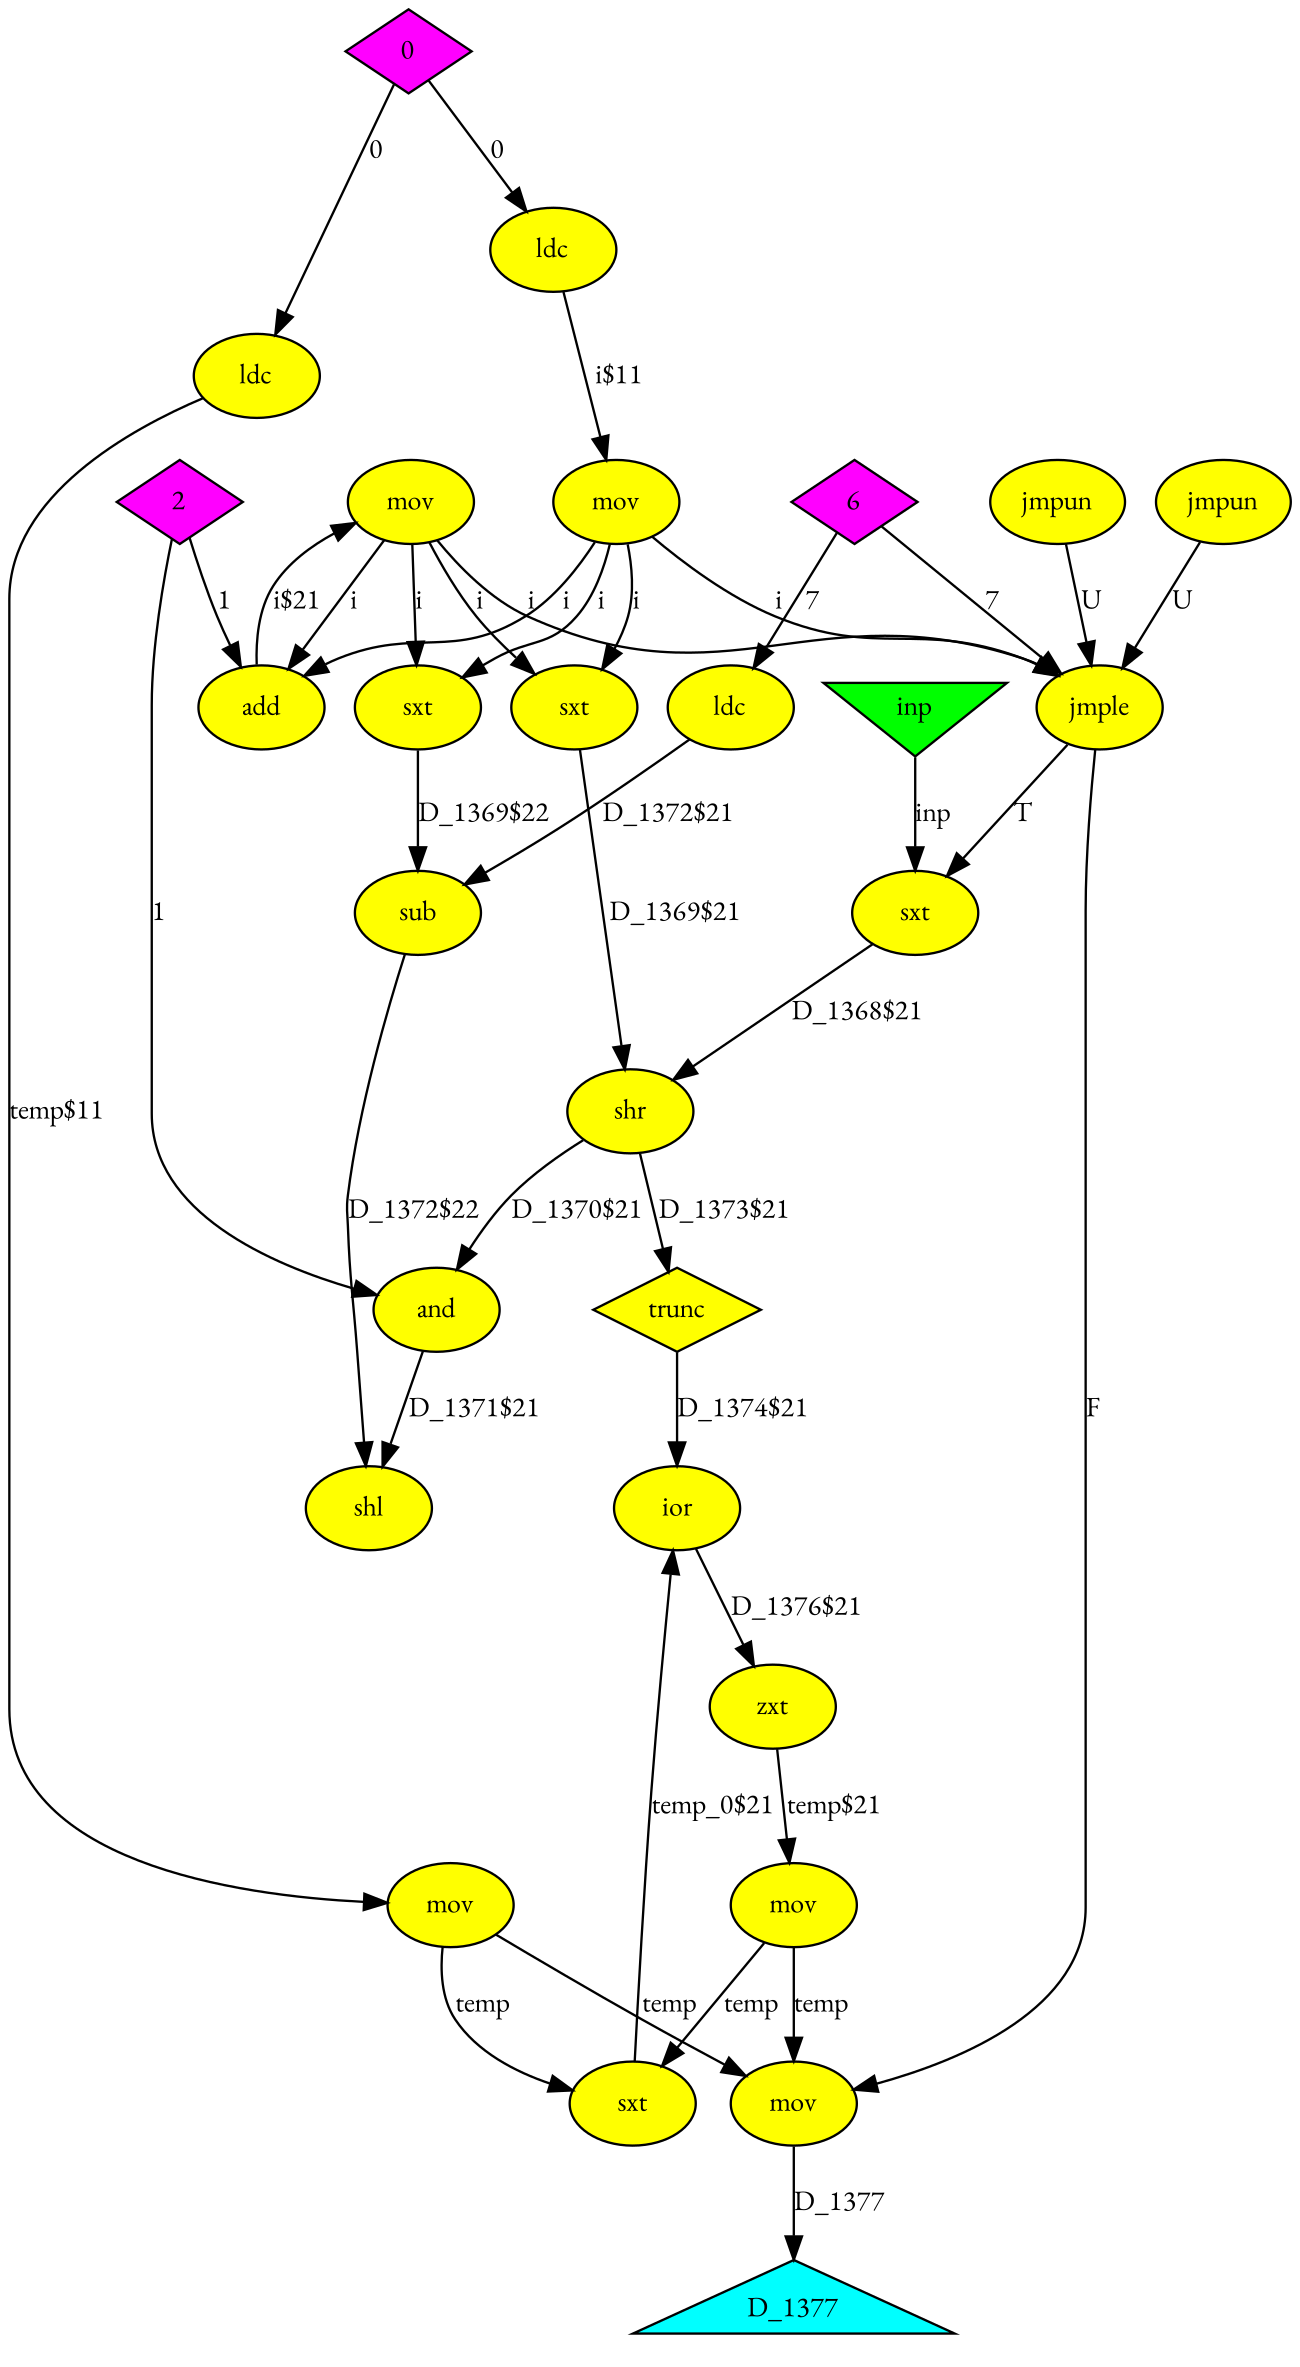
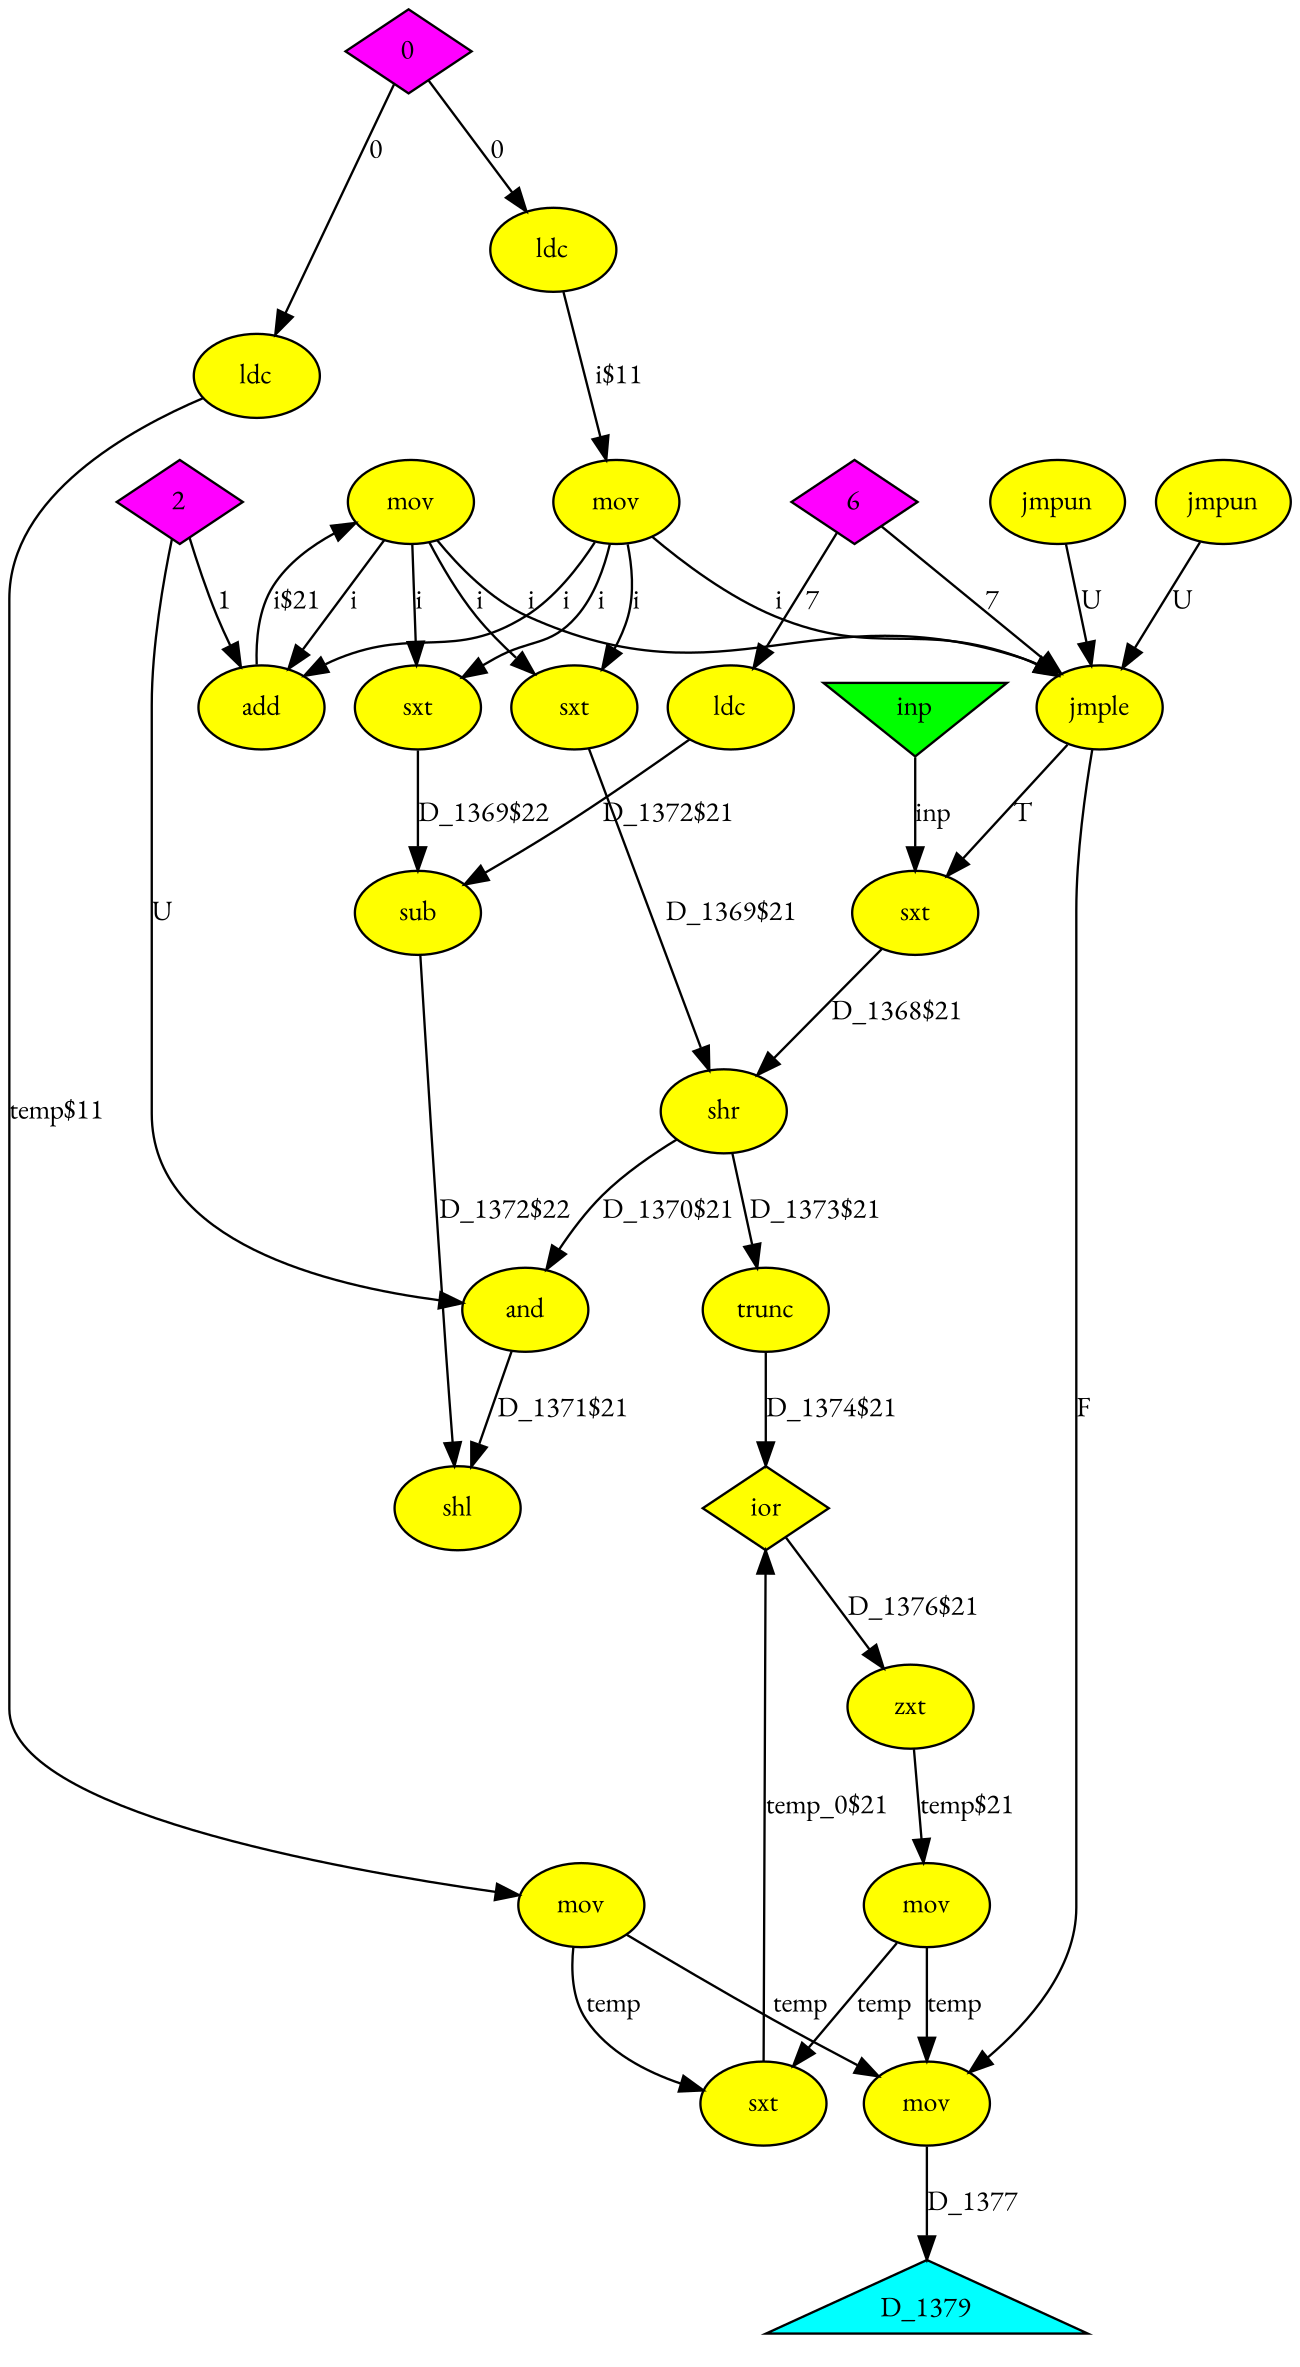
(160, 913) -> (163, 913)
(677, 1310) -> (766, 1310)
(677, 1508) -> (766, 1508)
(794, 2309) -> (927, 2309)
